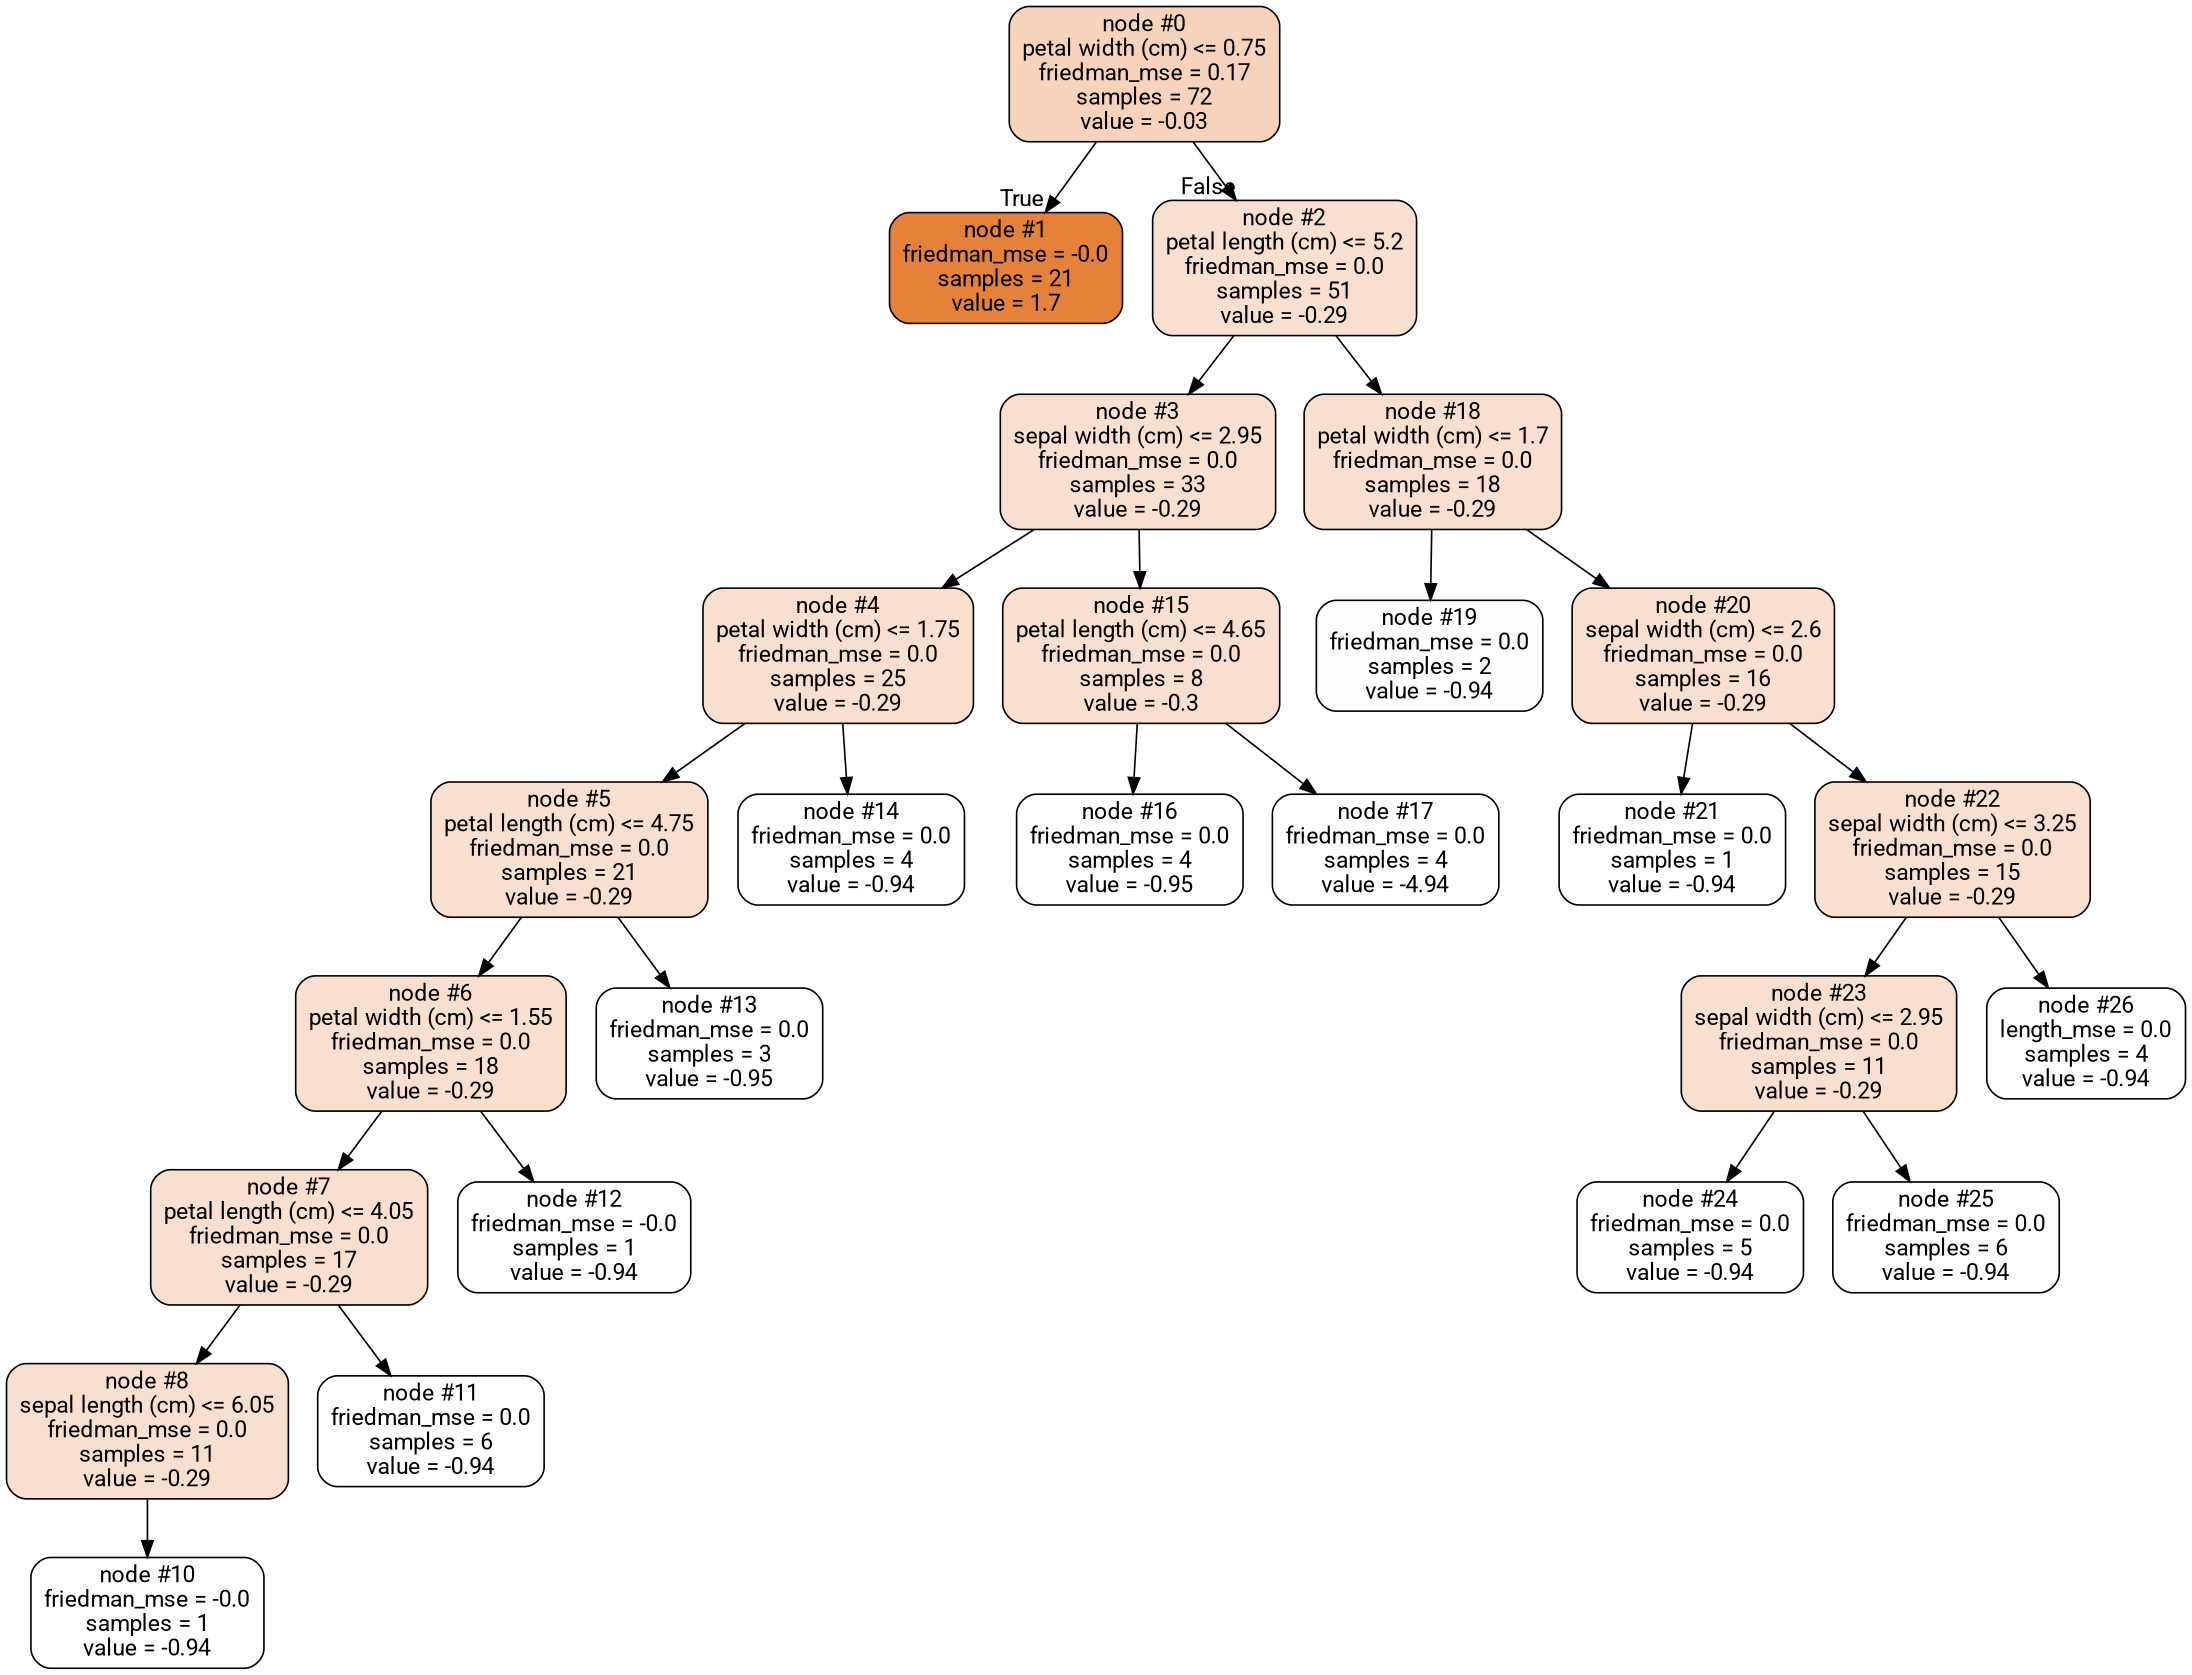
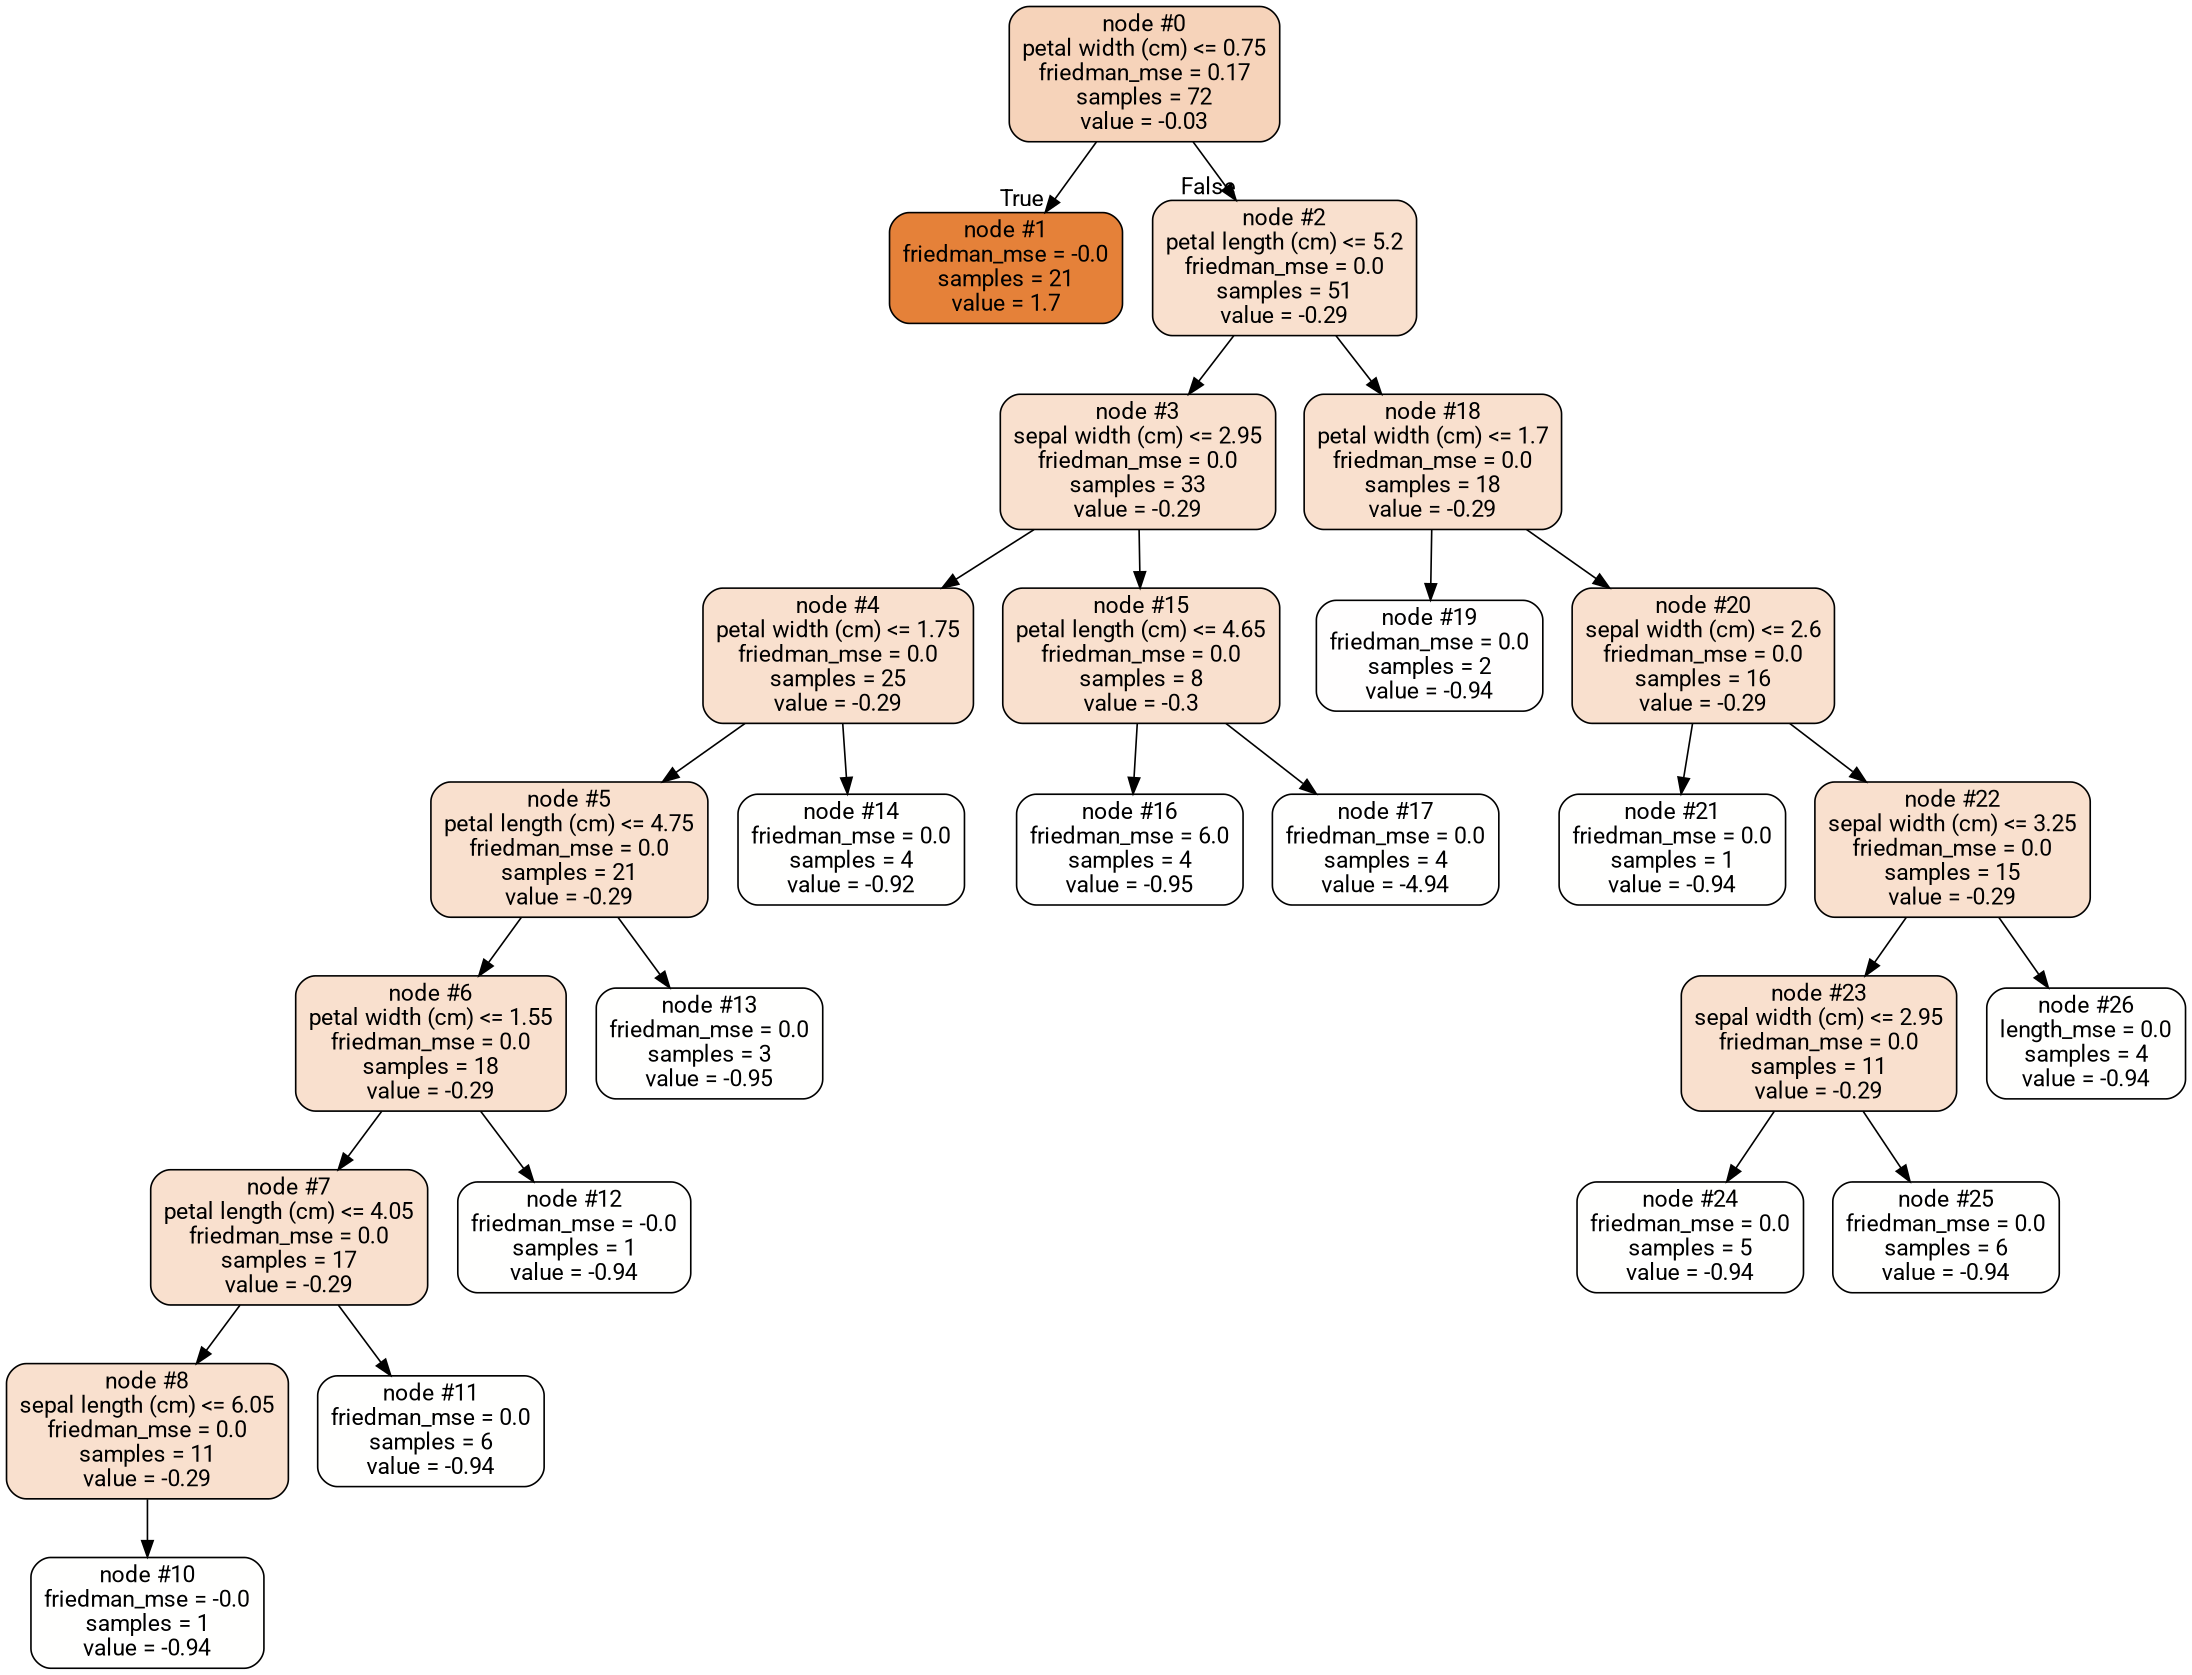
(851, 850) -> (851, 850)
(1130, 850) -> (1130, 850)
